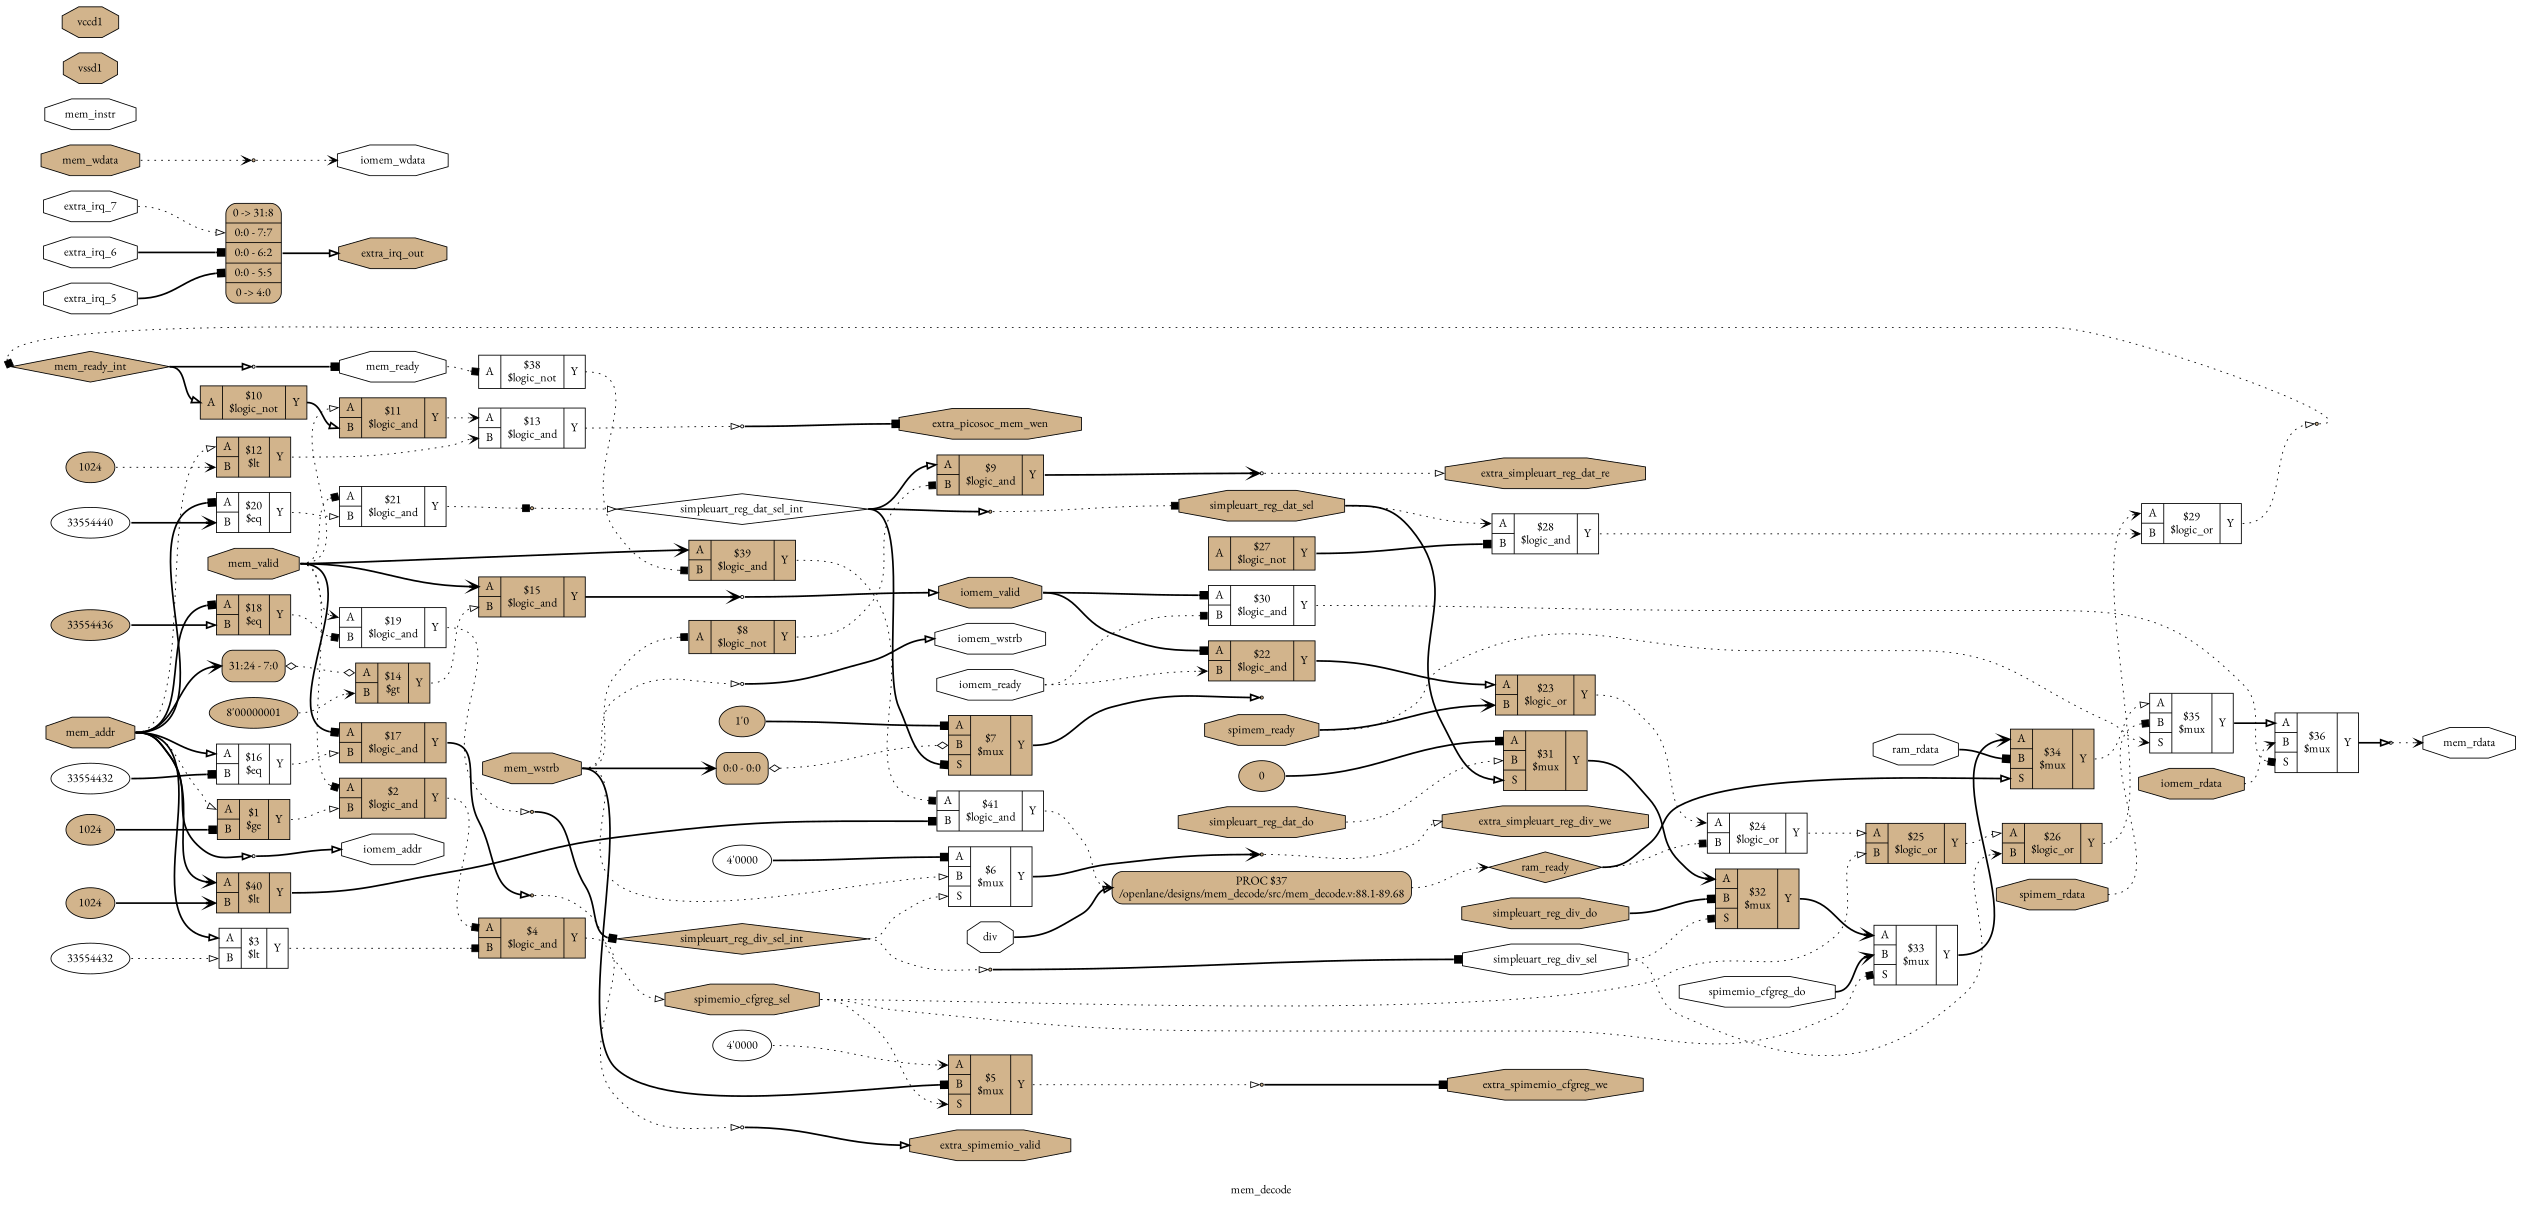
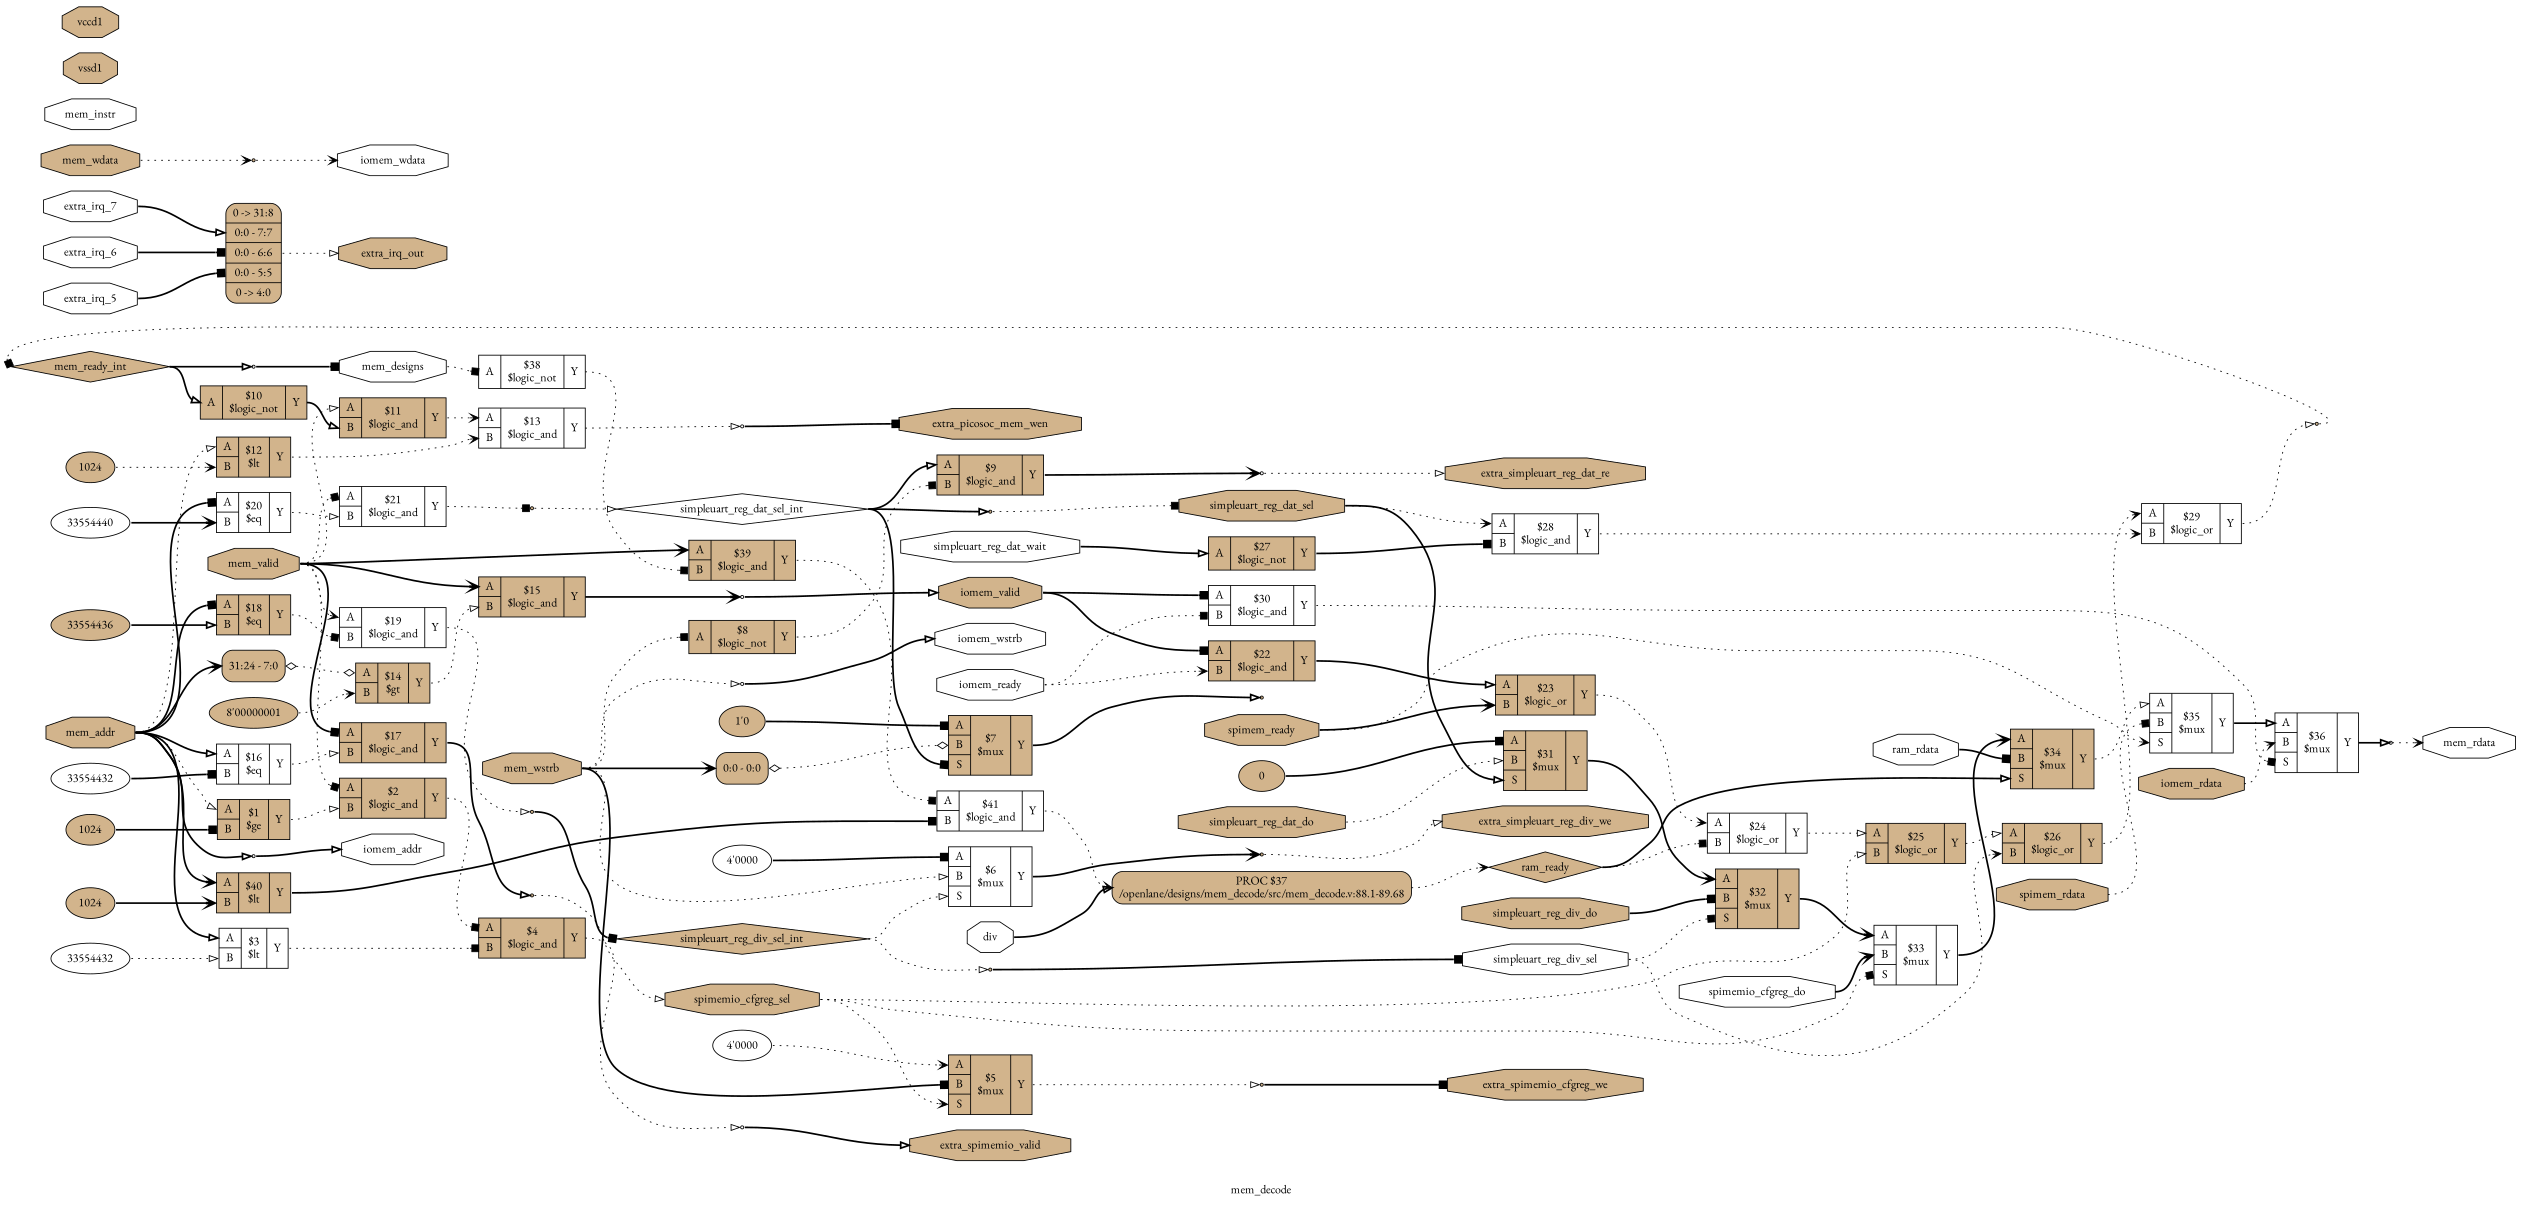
(178, 217) -> (178, 217)
(254, 252) -> (254, 252)
(306, 253) -> (306, 253)
(393, 367) -> (393, 367)
none -> (990, 547)
